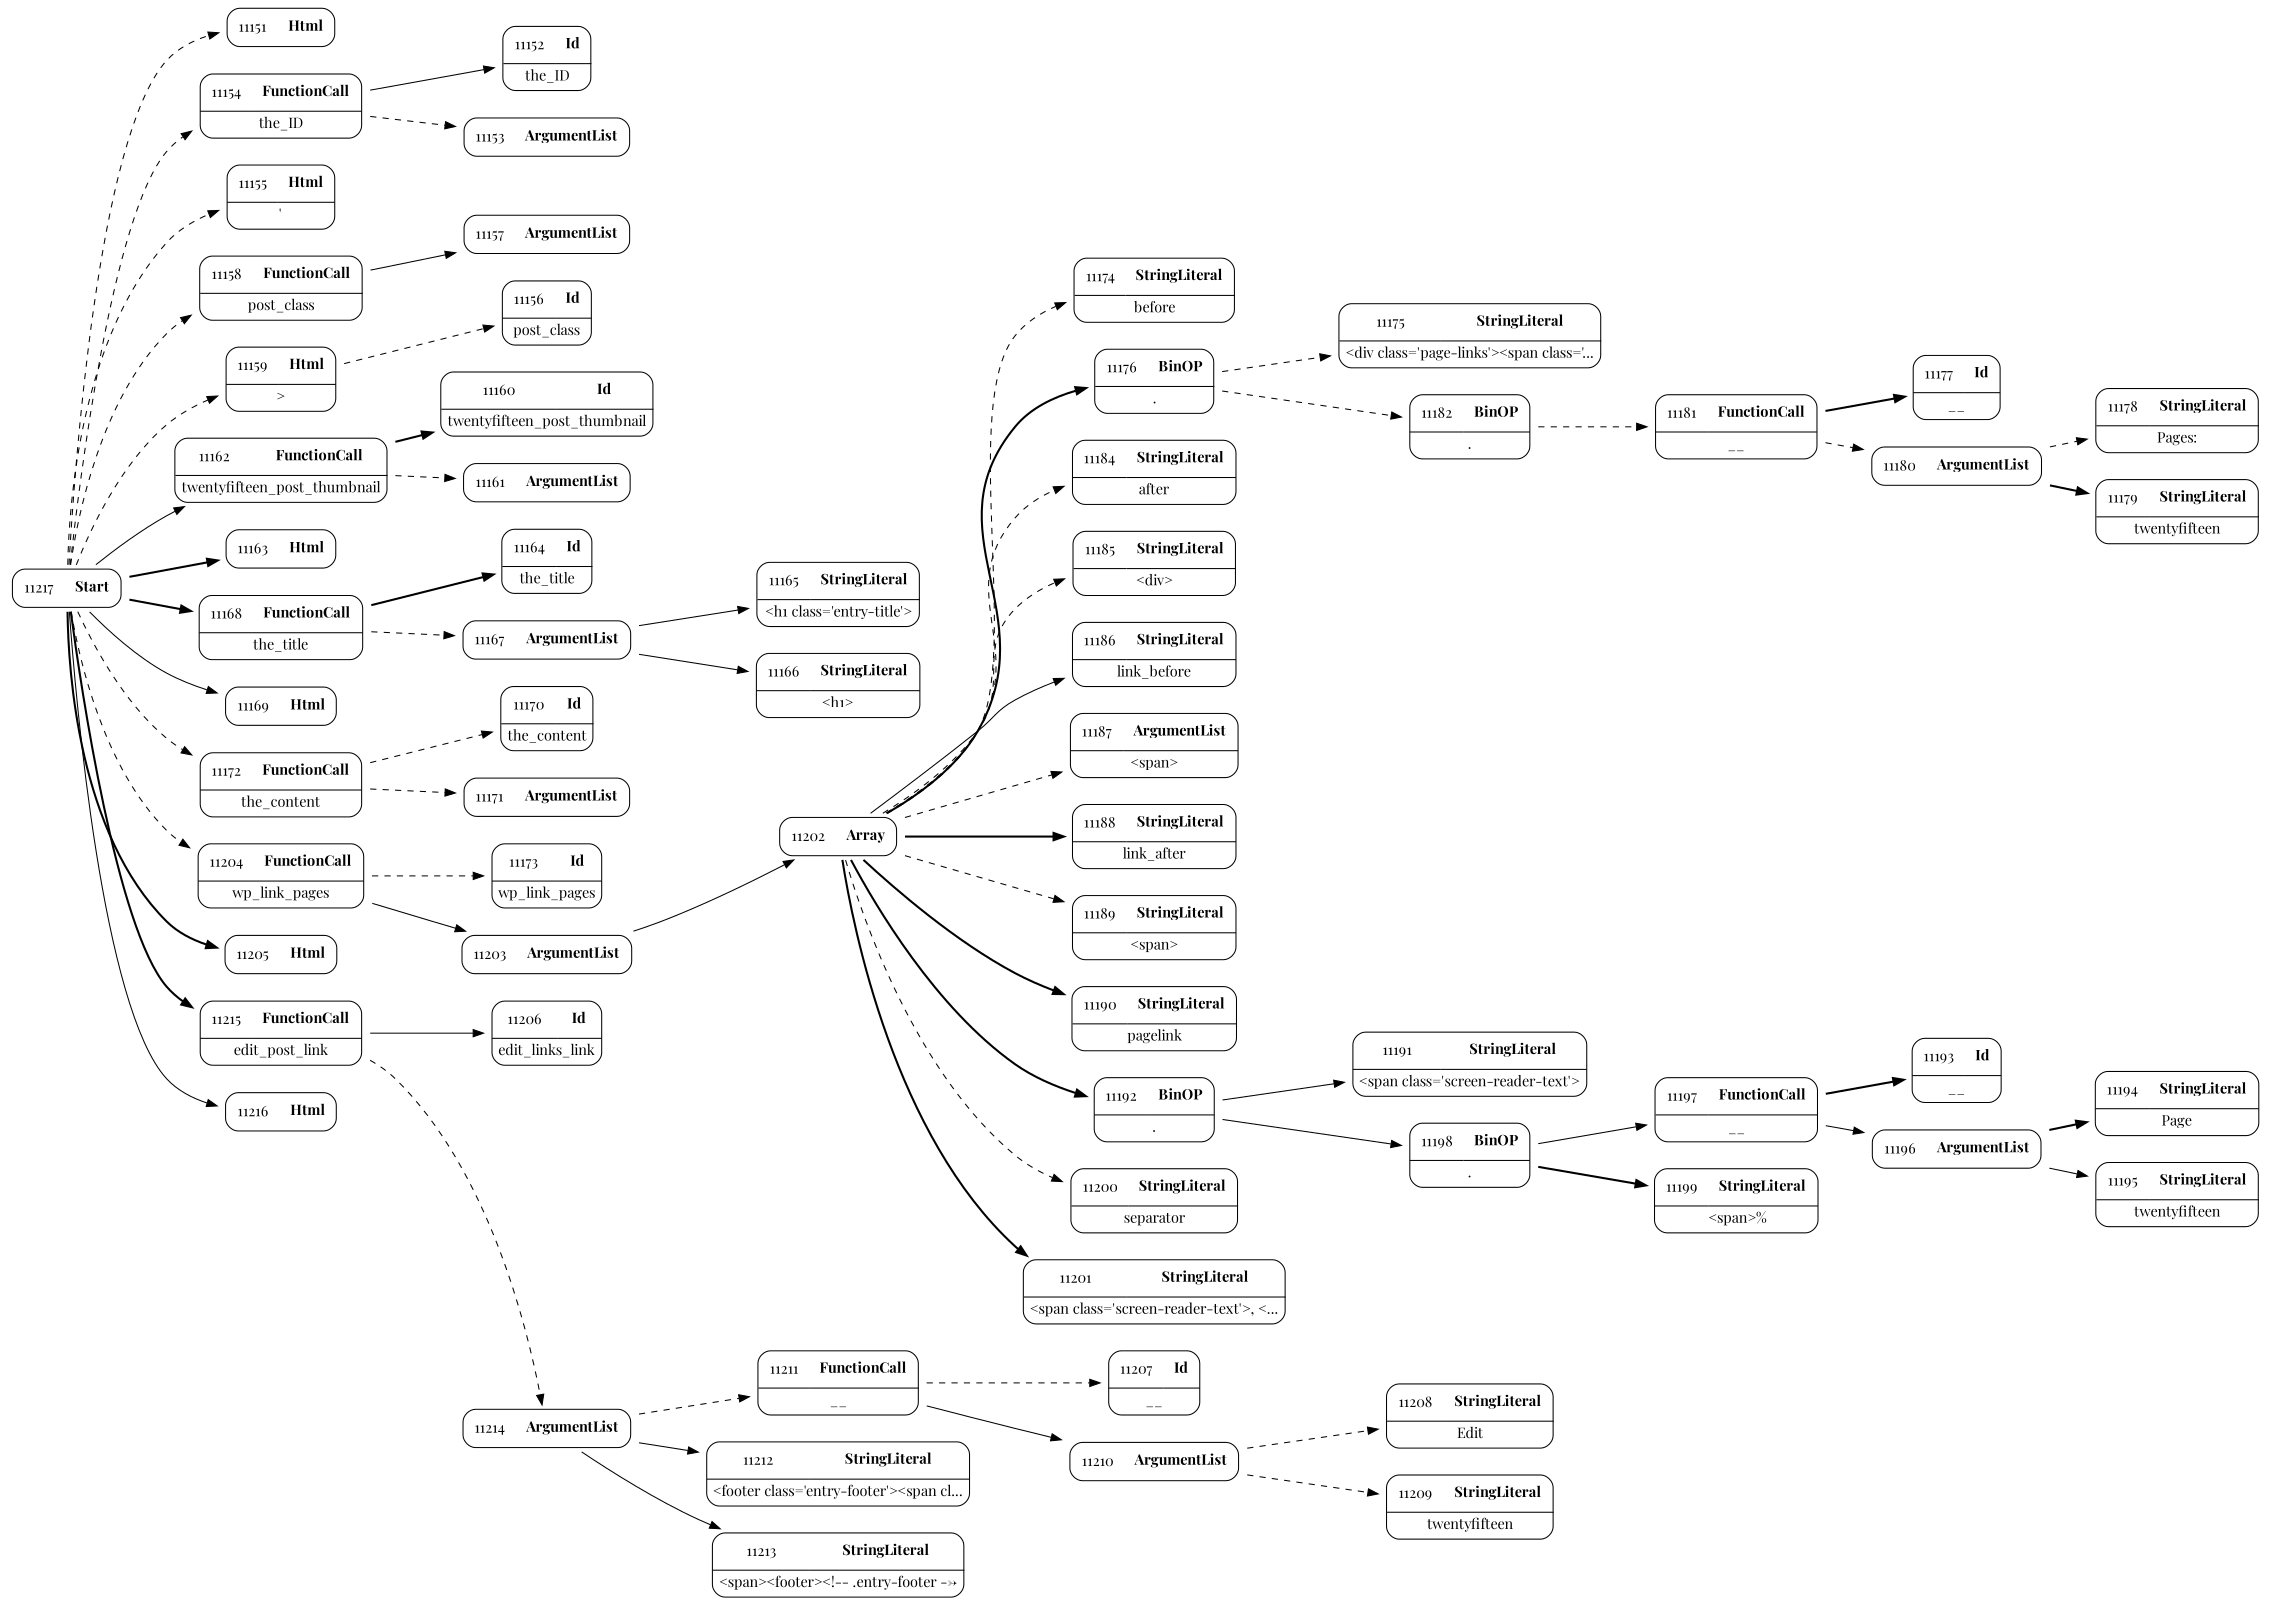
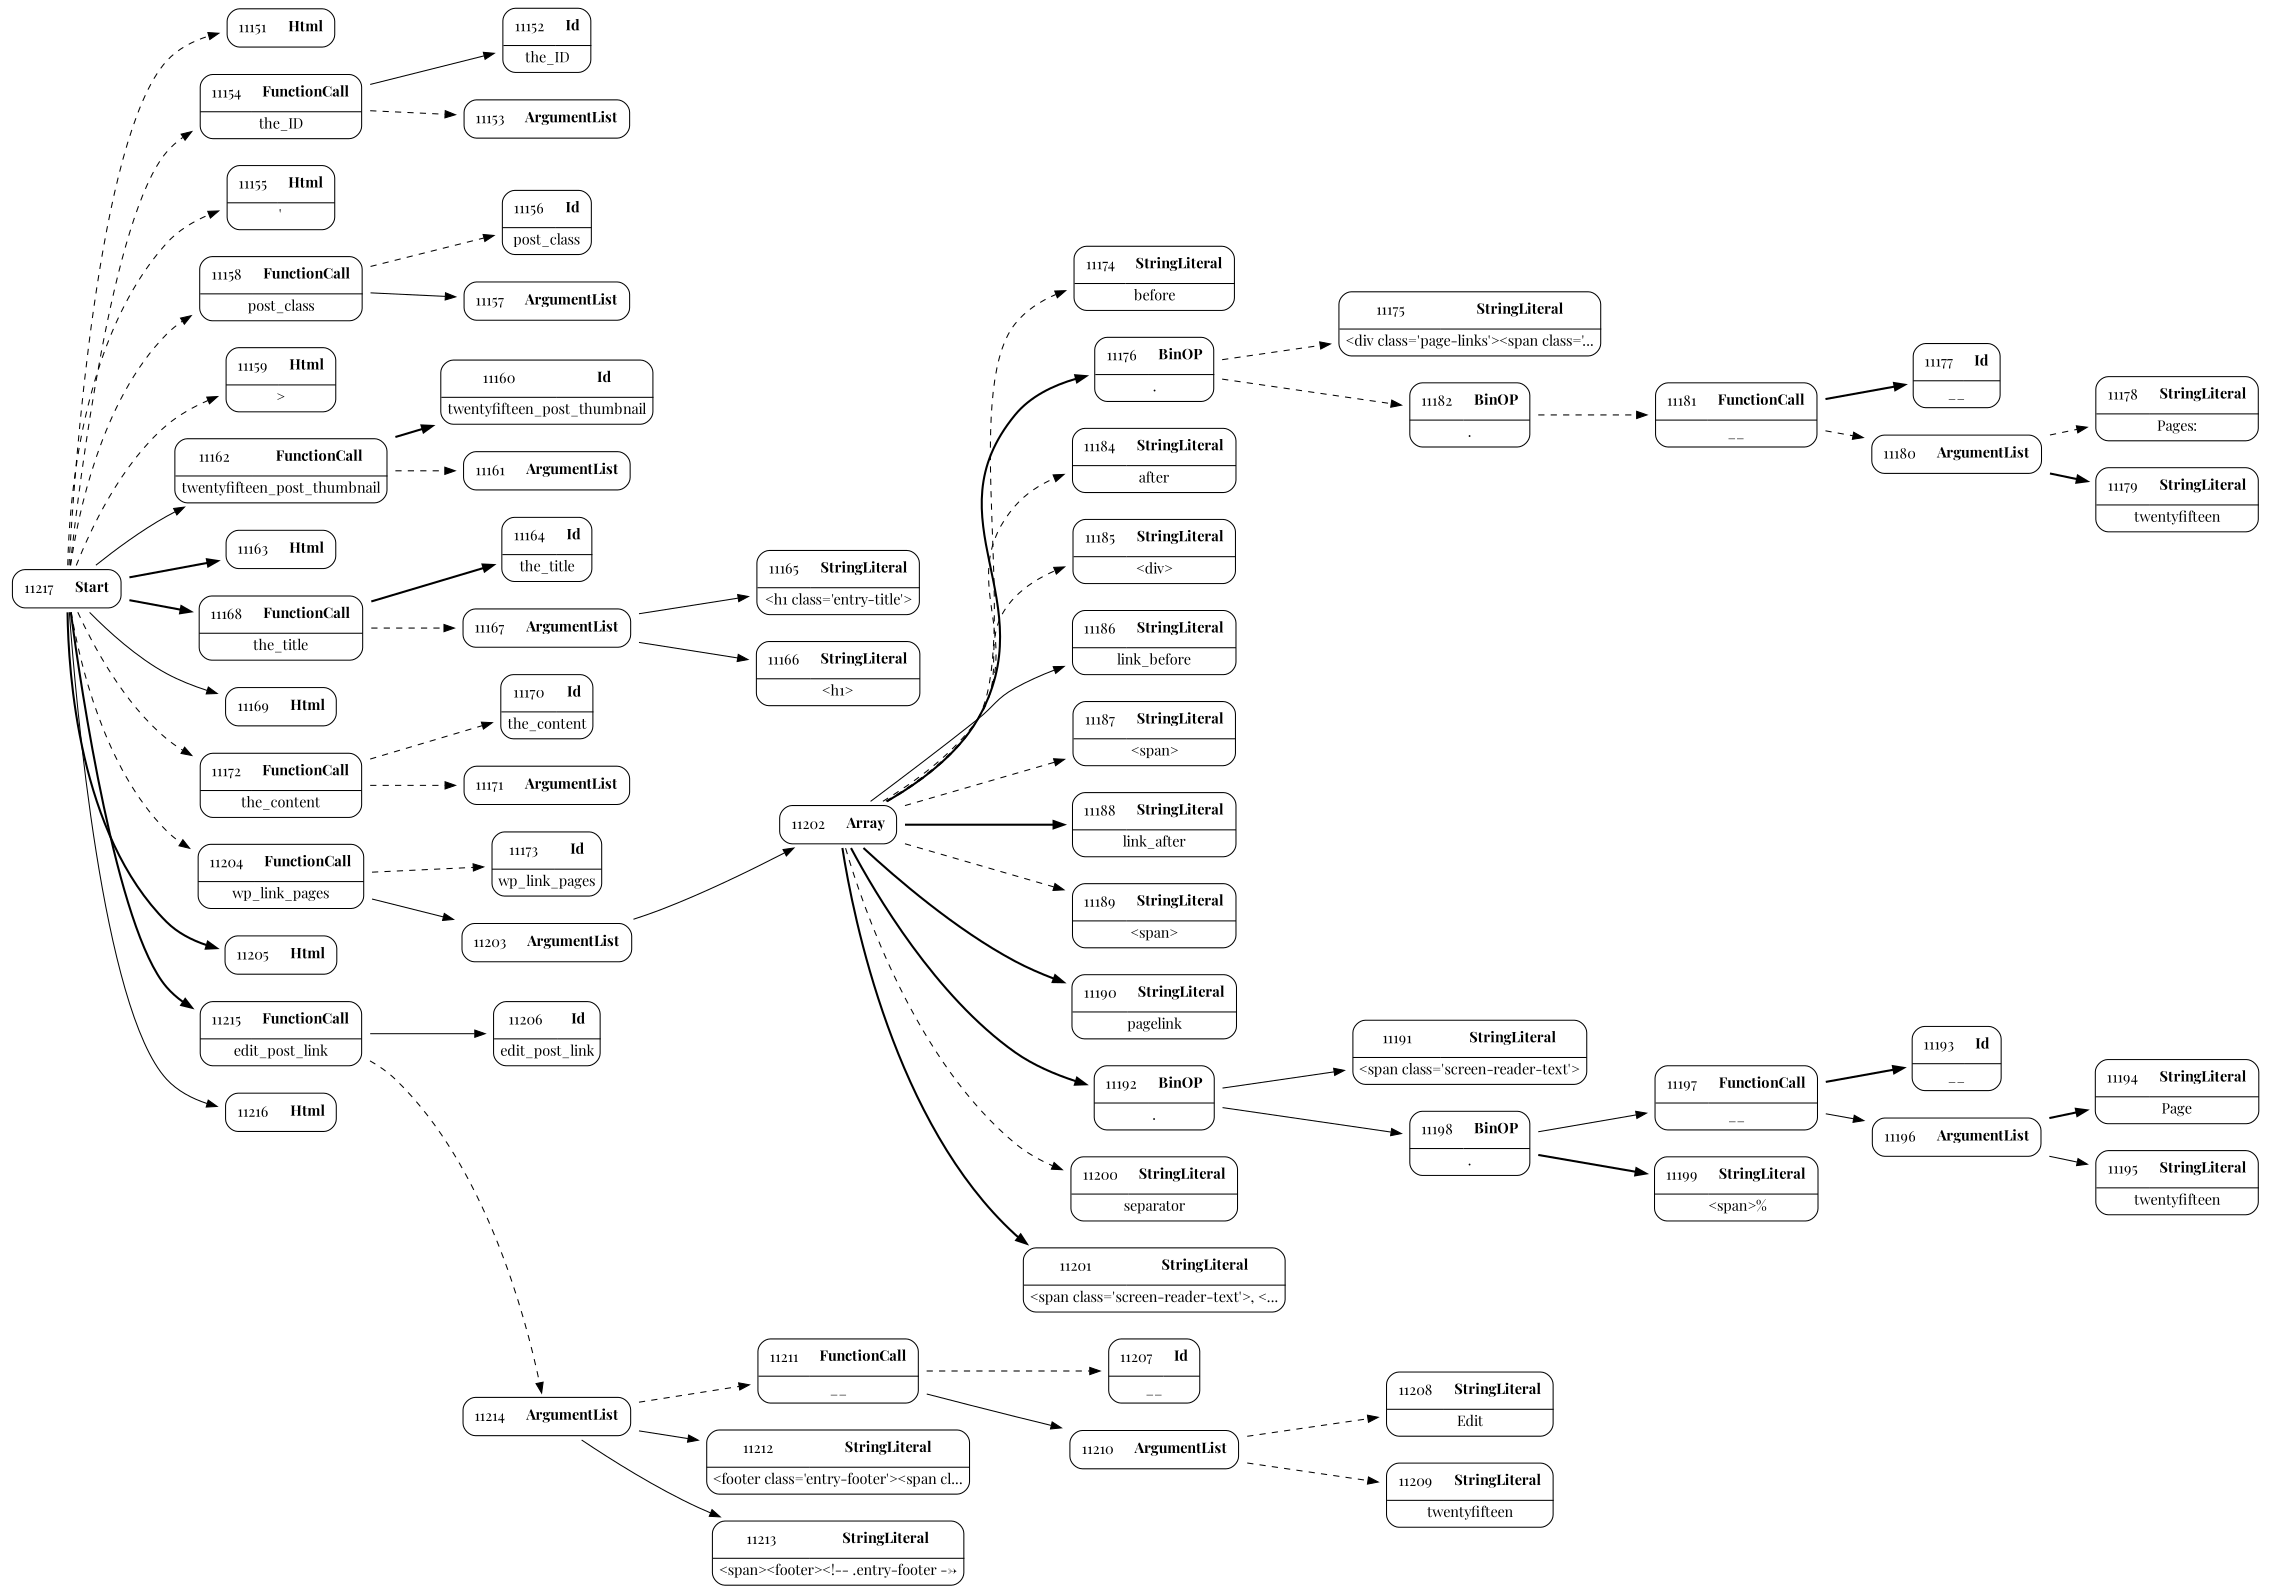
(414, 346) -> (427, 252)
(1180, 731) -> (1181, 719)
(547, 1051) -> (547, 1051)
